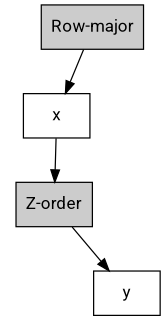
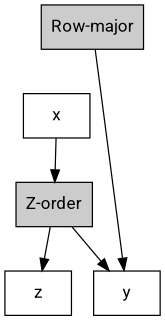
(77, 66) -> (109, 154)
none -> (38, 293)
